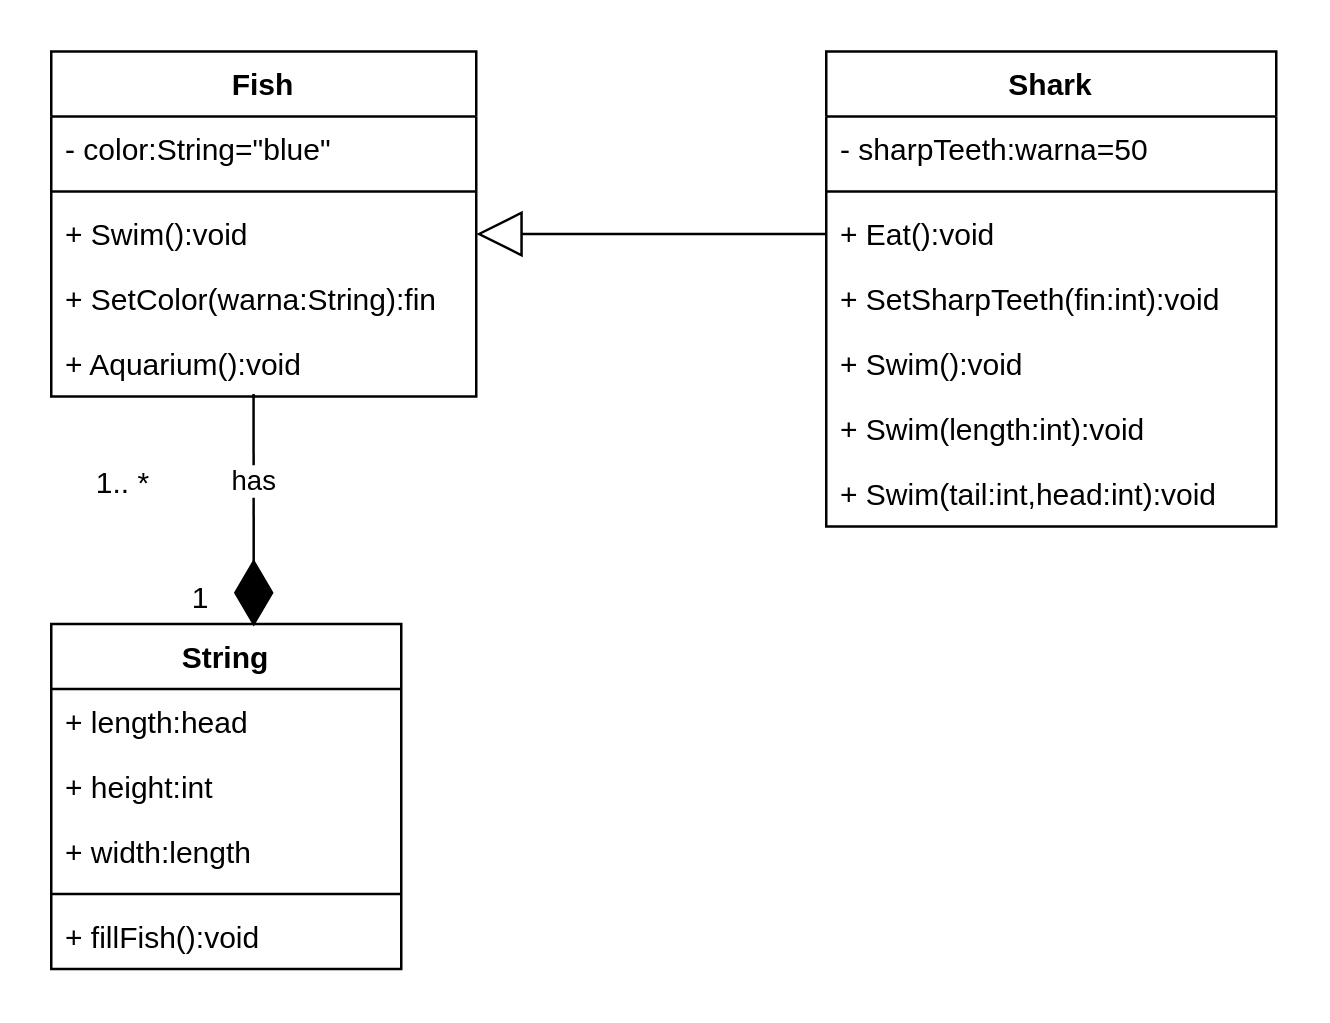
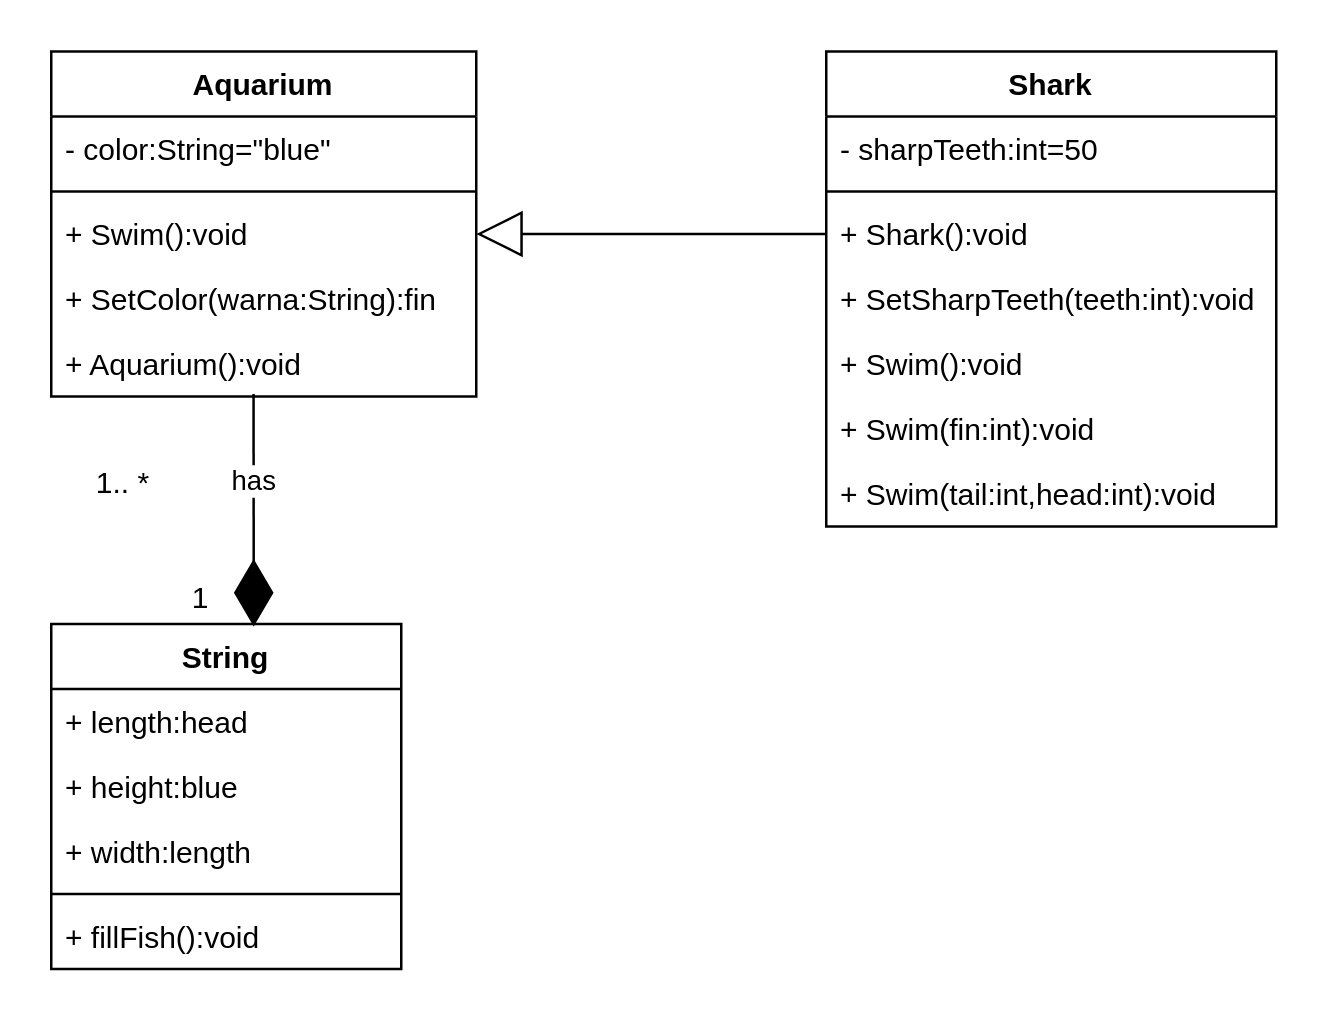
(263, 85) -> (263, 85)
(1009, 150) -> (988, 150)
(929, 235) -> (946, 235)
(1060, 300) -> (1081, 300)
(1006, 430) -> (981, 430)
(150, 788) -> (159, 788)
